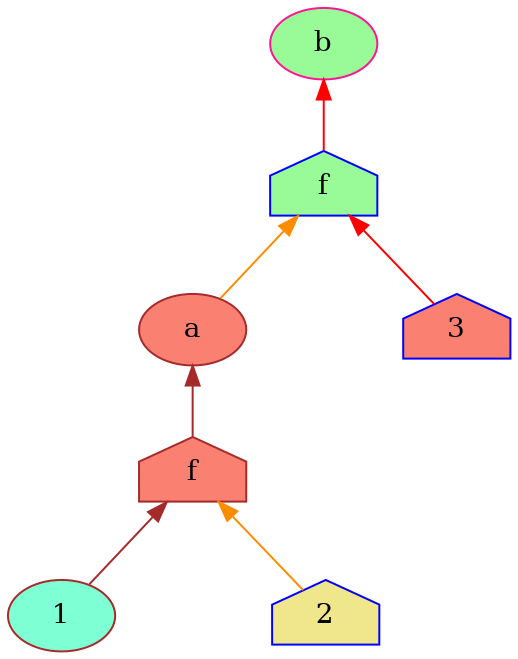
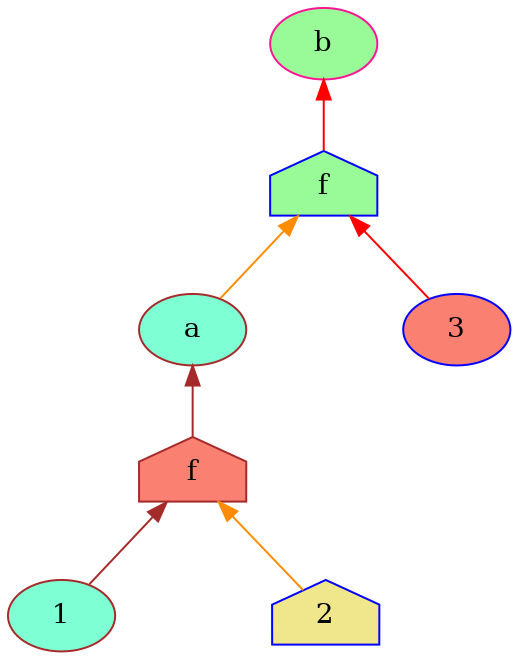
(193, 330) -> (193, 330)
(457, 330) -> (457, 330)
